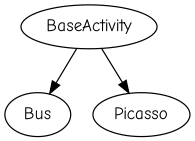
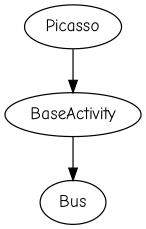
(112, 65) -> (73, 65)
